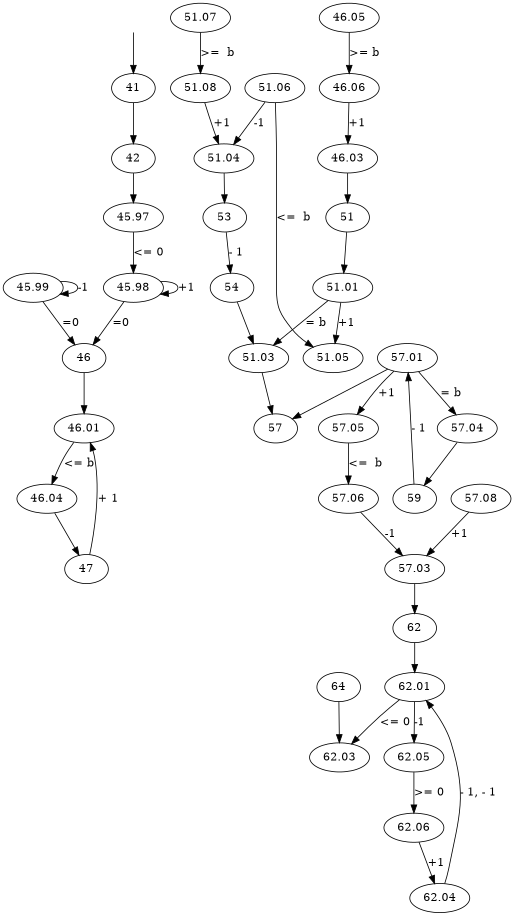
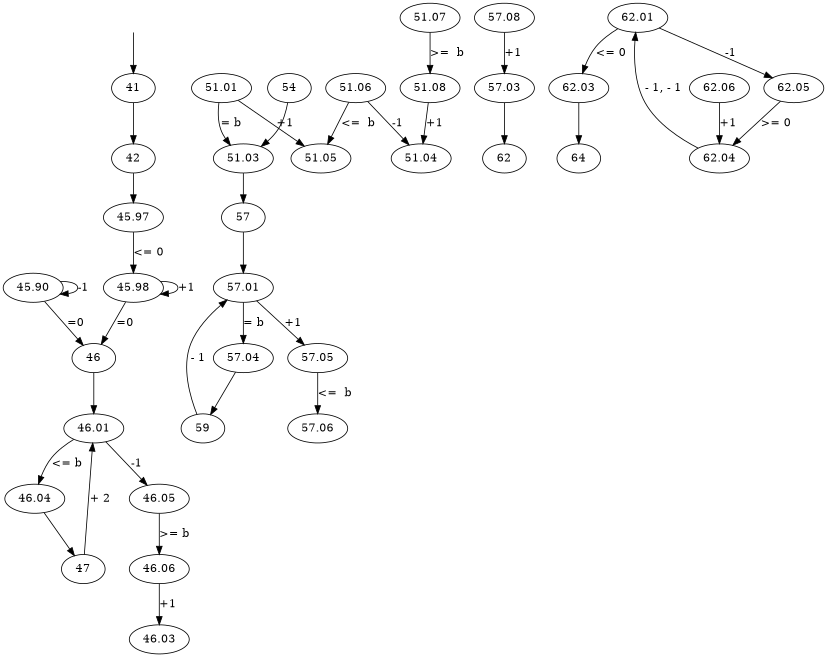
(225, 217) -> none
(348, 217) -> none
(33, 288) -> (33, 288)
(344, 392) -> (243, 249)
none -> (124, 461)
(108, 499) -> (100, 499)
(379, 531) -> none
(415, 654) -> none
(339, 718) -> (579, 119)
(414, 789) -> (760, 120)
